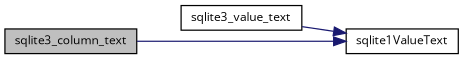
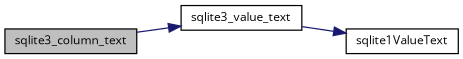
(235, 41) -> (153, 30)
